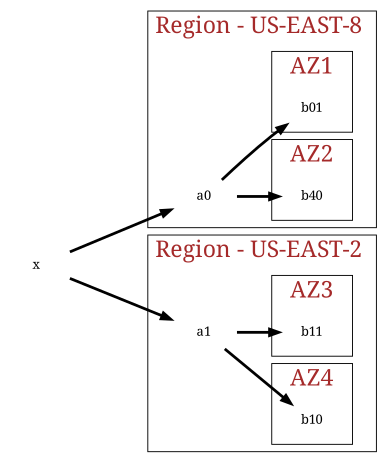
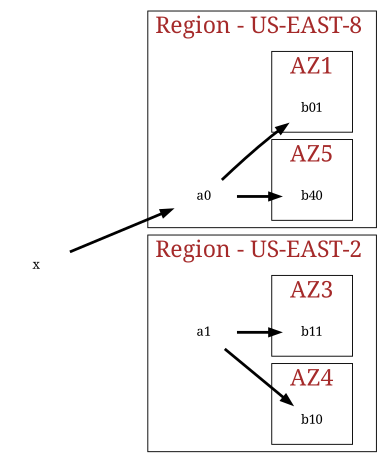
(312, 156) -> (312, 156)
(116, 297) -> none
